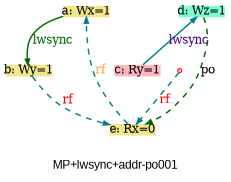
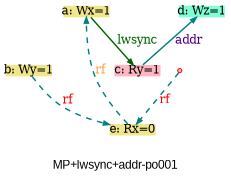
(36, 31) -> (110, 39)
(189, 41) -> (189, 41)
(196, 78) -> none
